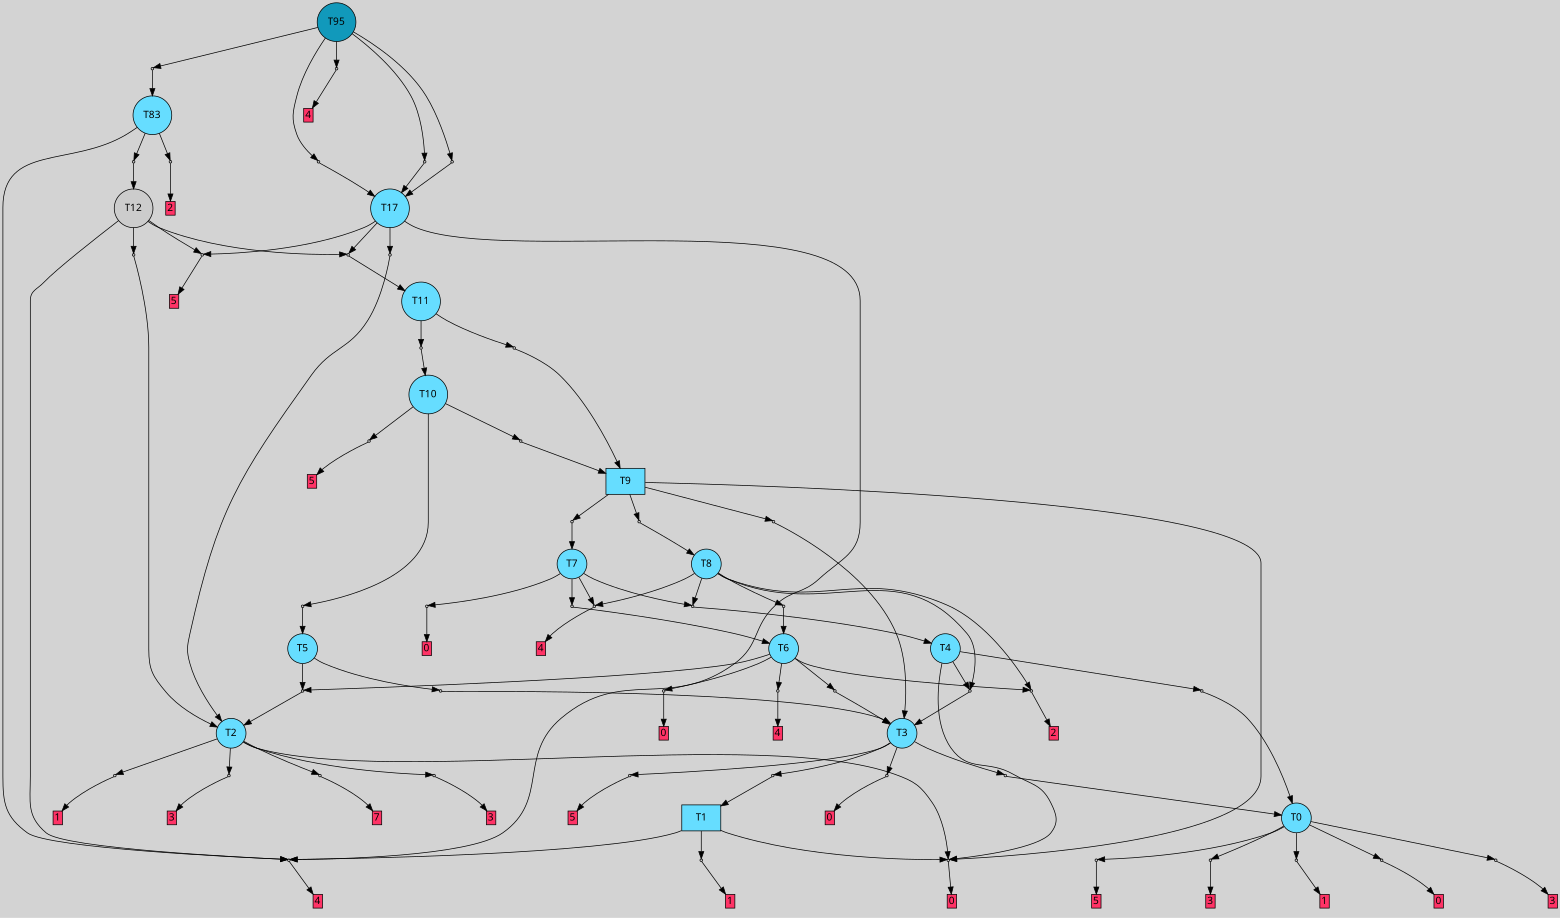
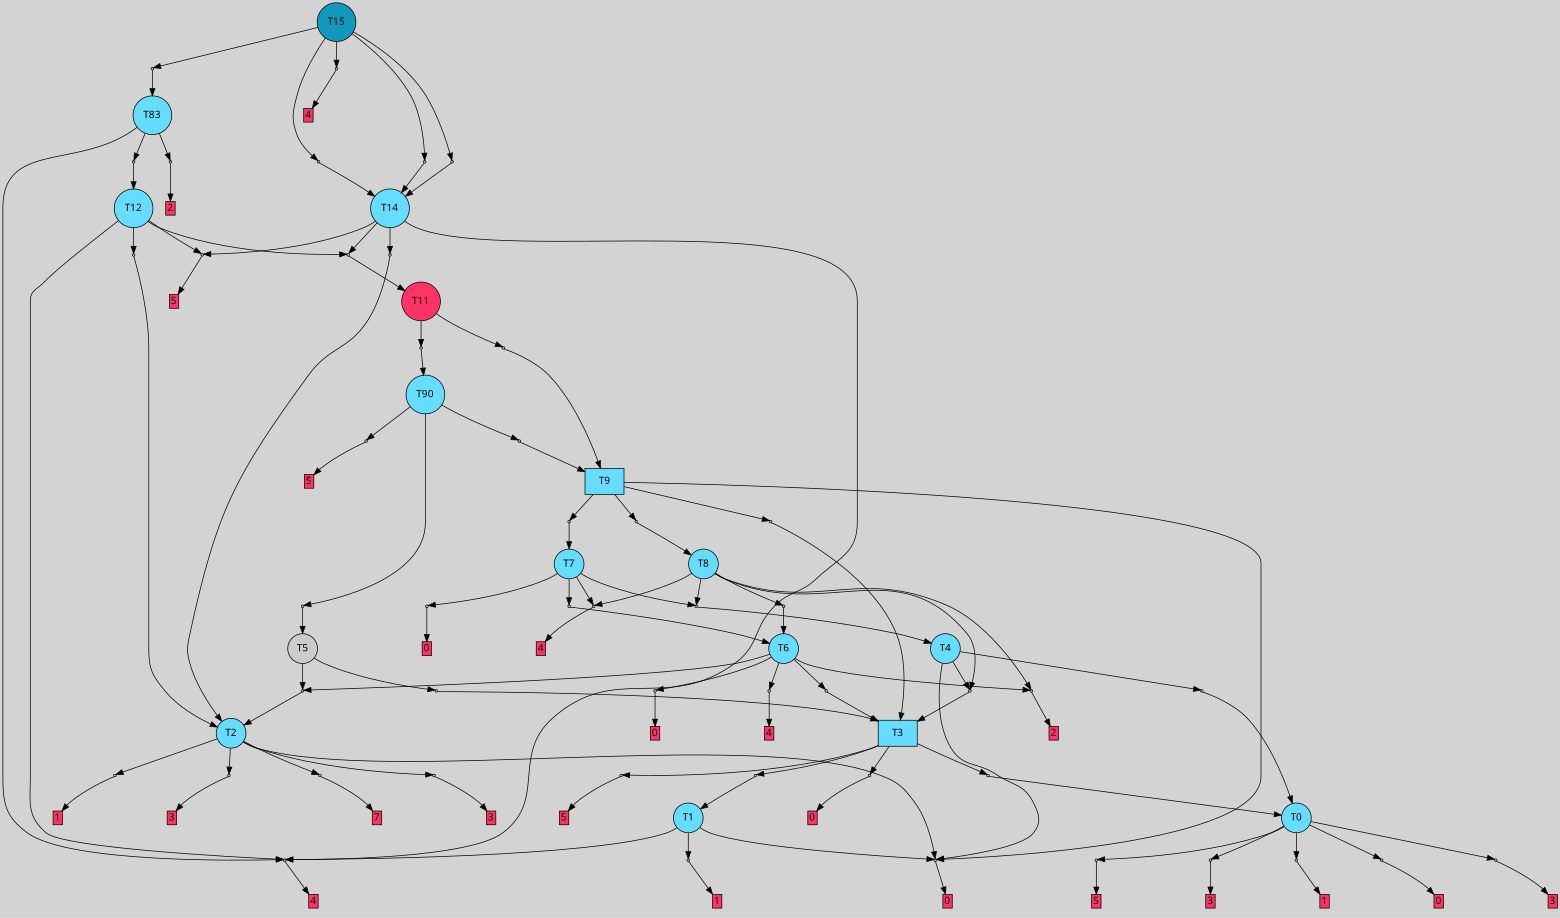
(337, 22) -> (337, 22)
(134, 208) -> (134, 208)
(390, 208) -> (390, 208)
(421, 301) -> (421, 301)
(428, 395) -> (425, 395)
(303, 649) -> (303, 649)
(902, 733) -> (898, 733)
(701, 818) -> (688, 818)
